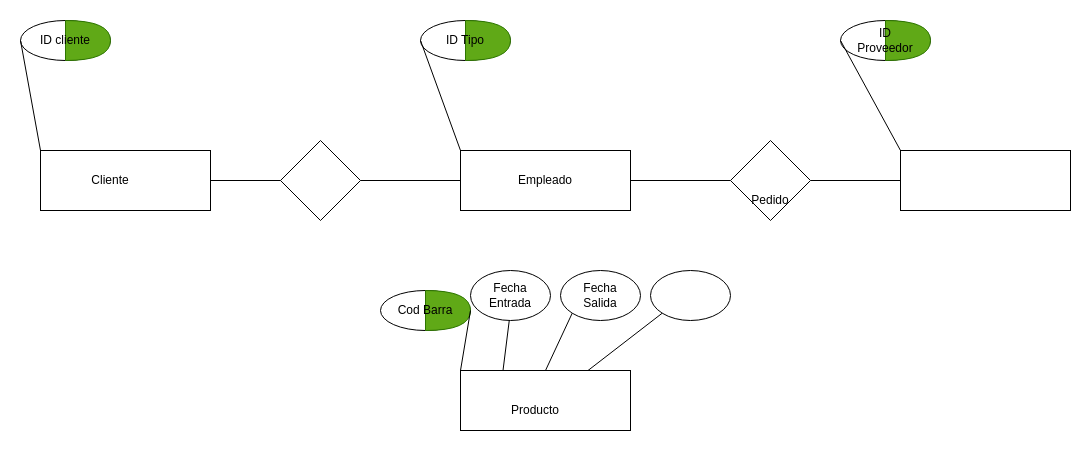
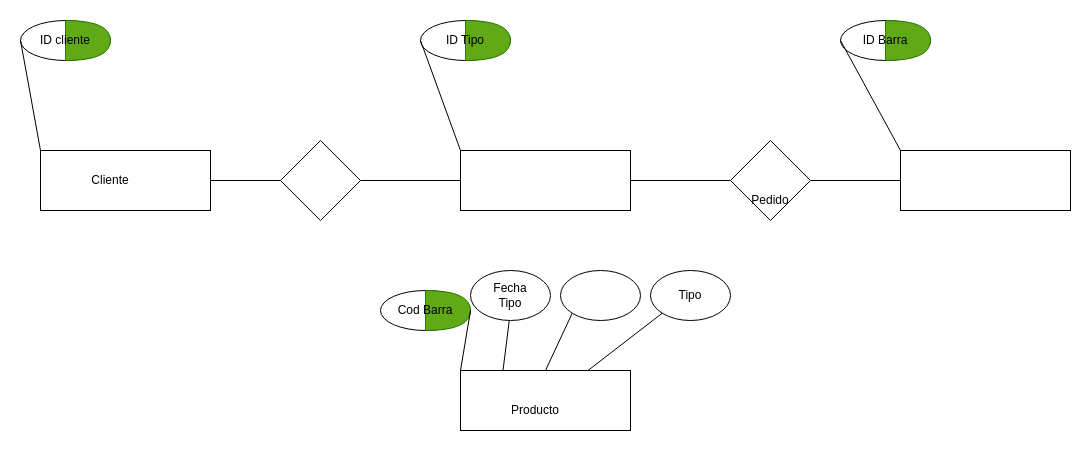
(886, 41) -> (886, 41)
(546, 181) -> none
(511, 296) -> (511, 296)
(601, 296) -> none
none -> (691, 296)
